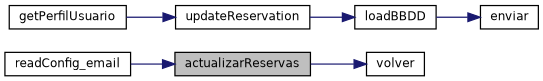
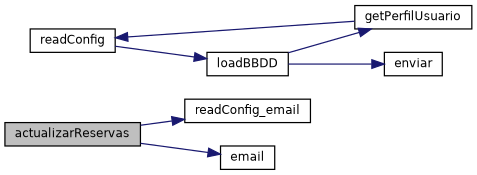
(243, 17) -> (73, 41)
none -> (324, 43)
(147, 64) -> (156, 123)
(395, 64) -> (248, 158)
